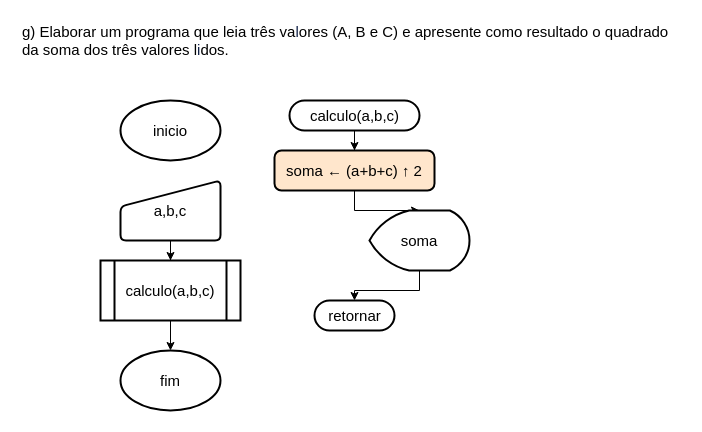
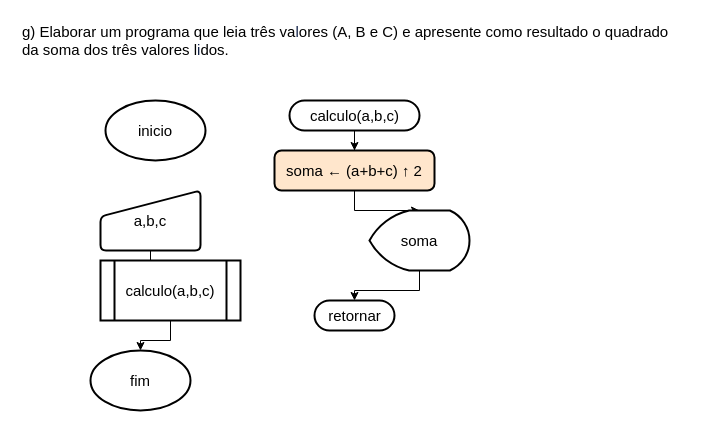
(171, 131) -> (156, 131)
(171, 211) -> (151, 221)
(171, 381) -> (141, 381)
